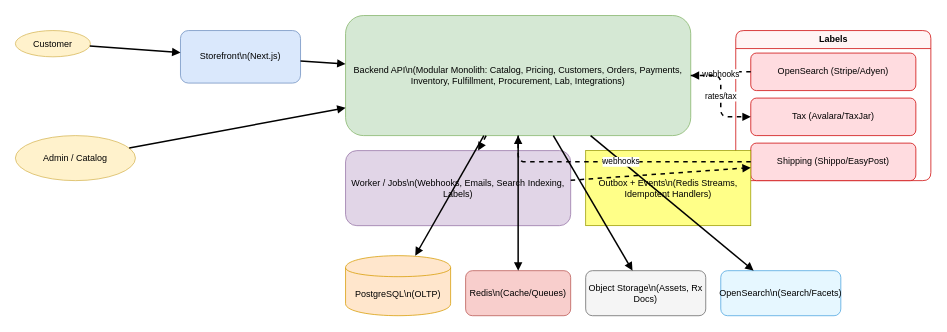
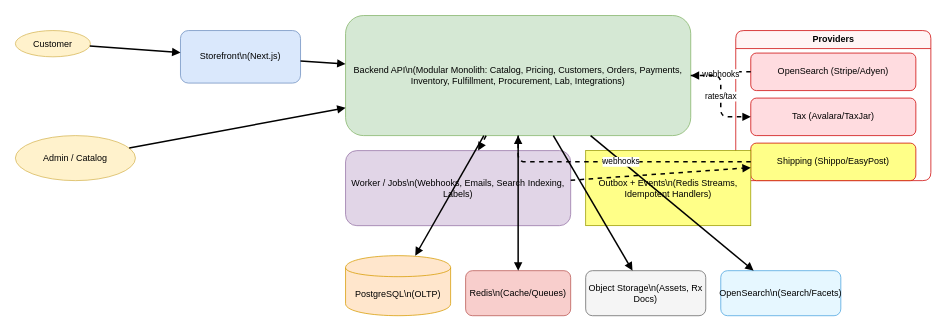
(833, 39) -> (833, 39)
(833, 162) -> (833, 162)
